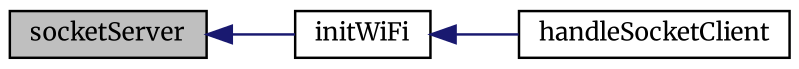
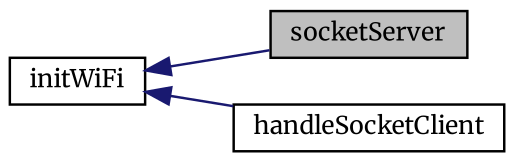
(264, 34) -> (220, 58)
